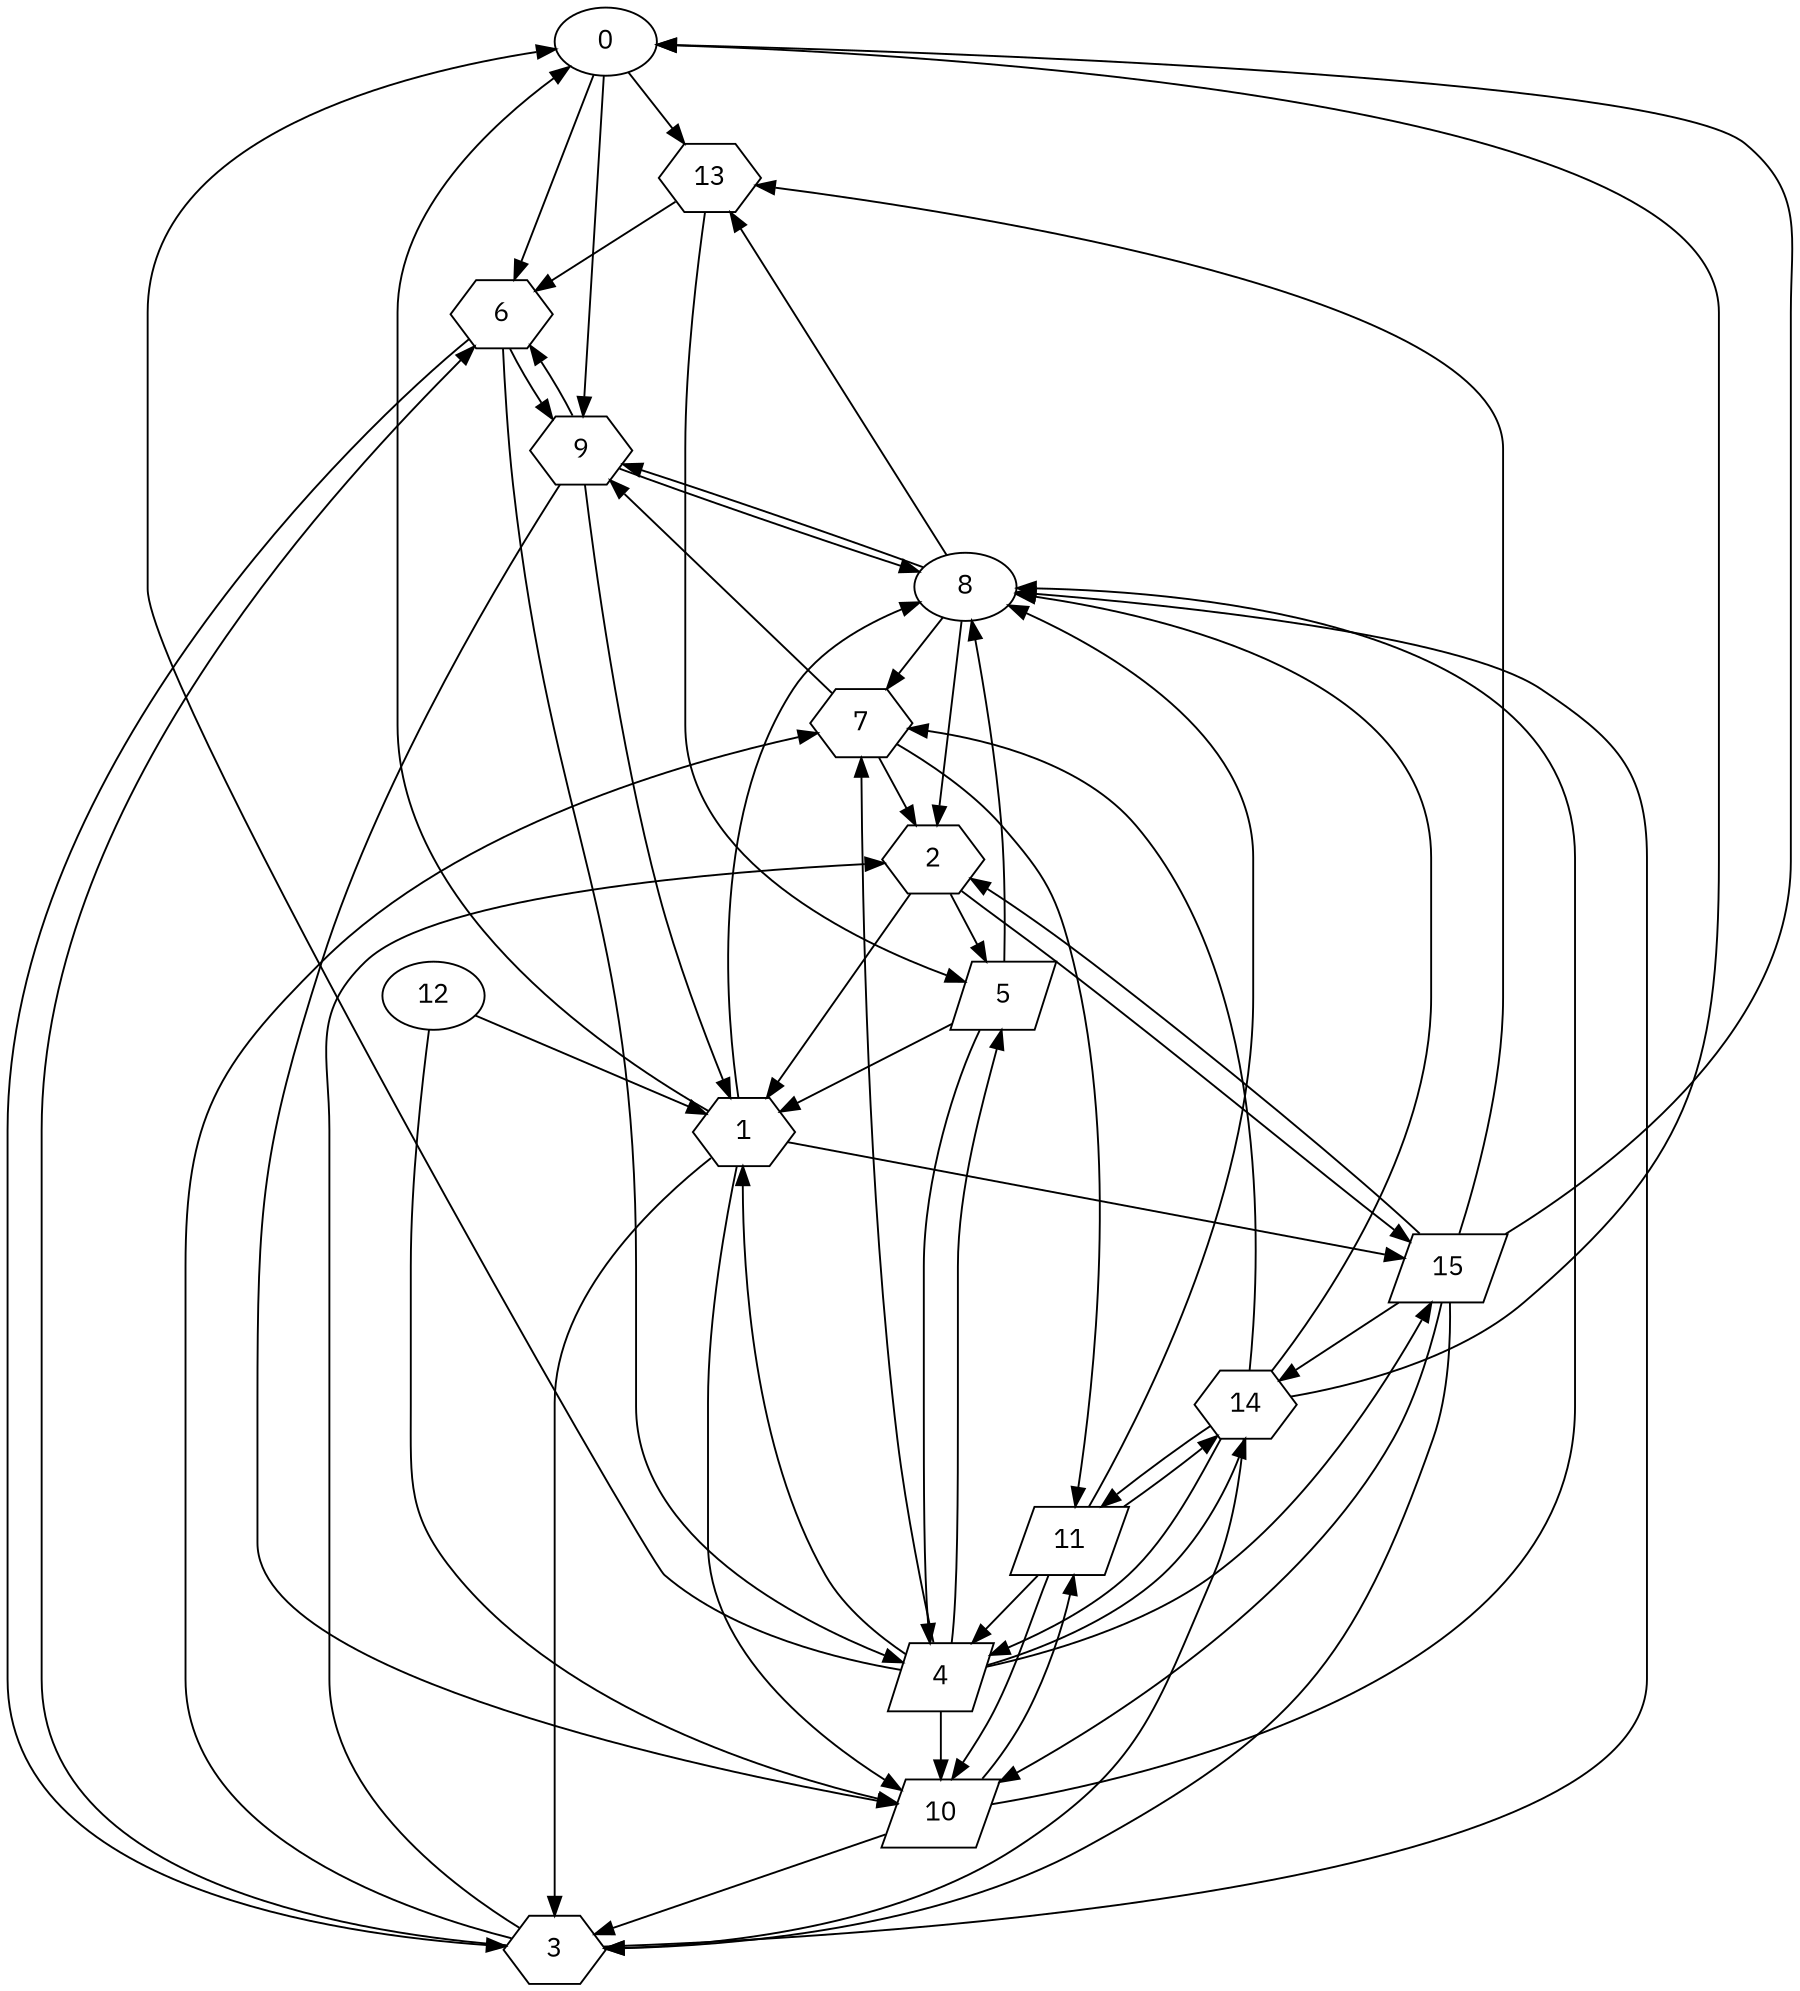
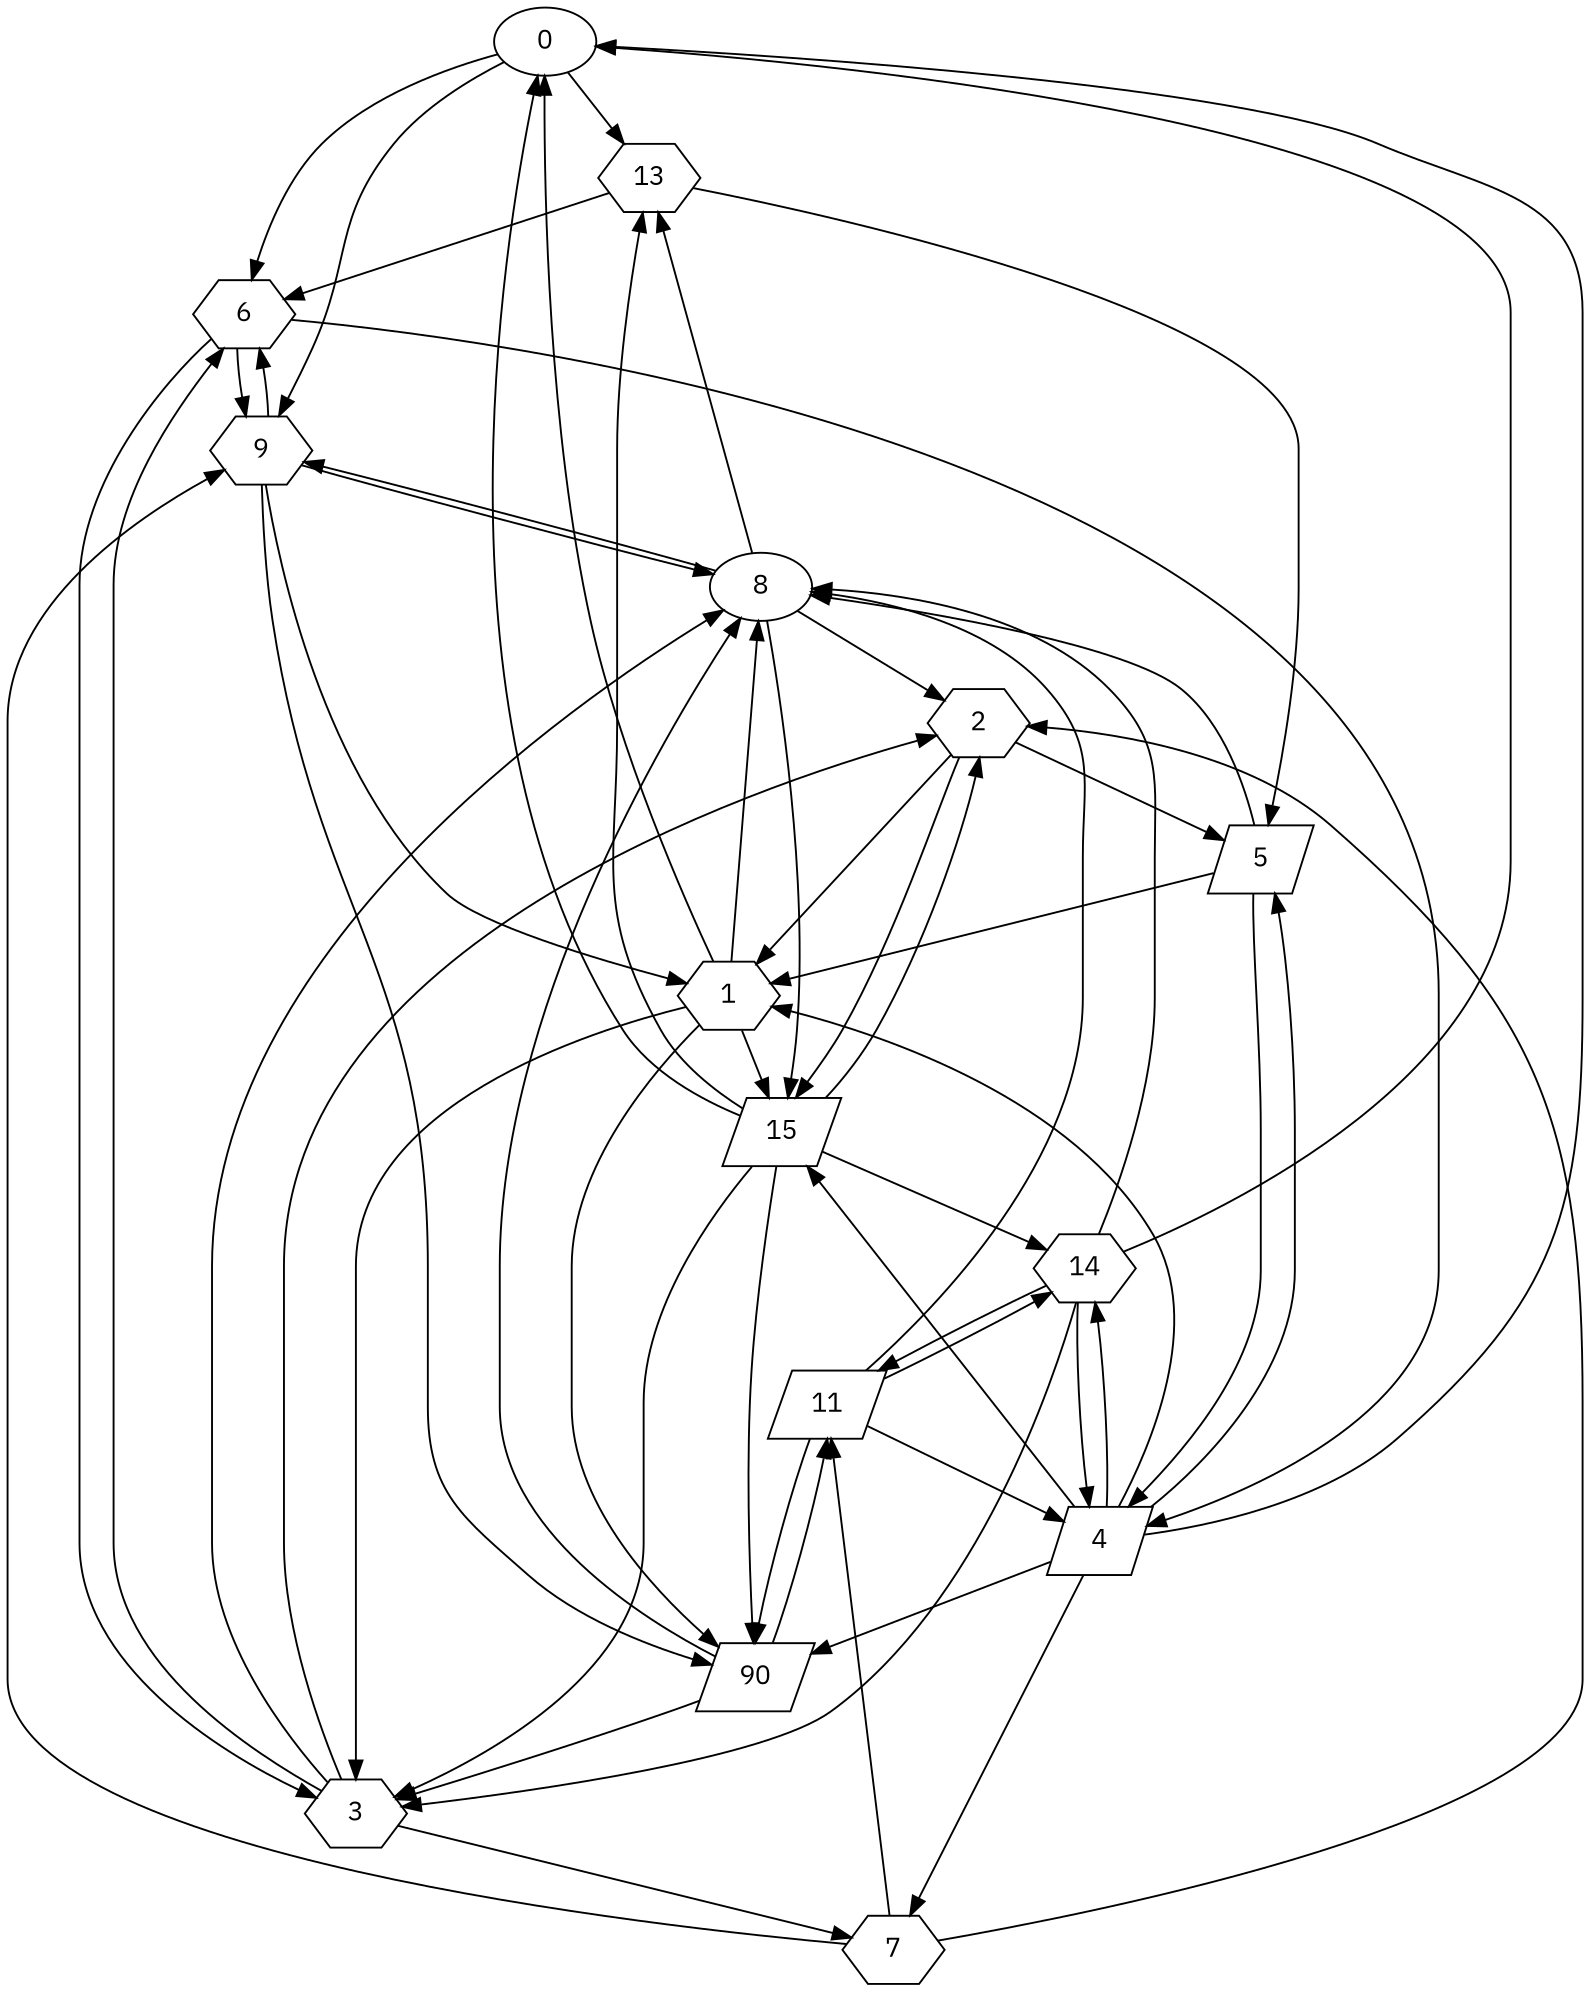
(921, 646) -> (796, 849)
(1216, 973) -> none
(434, 996) -> none
(941, 1814) -> (755, 1677)
